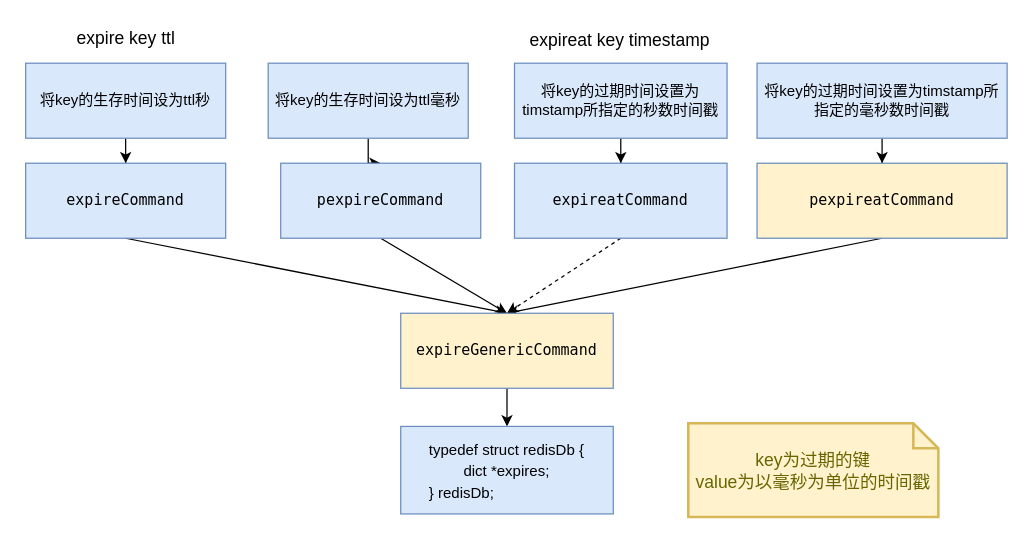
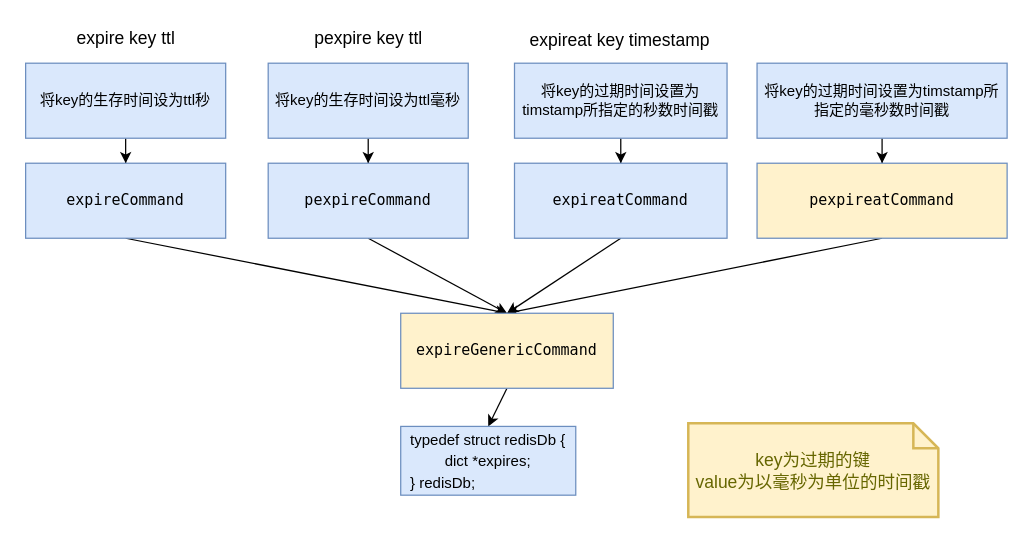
none -> (368, 38)
(381, 201) -> (368, 201)
(569, 272) -> (569, 272)
(507, 470) -> (488, 461)
